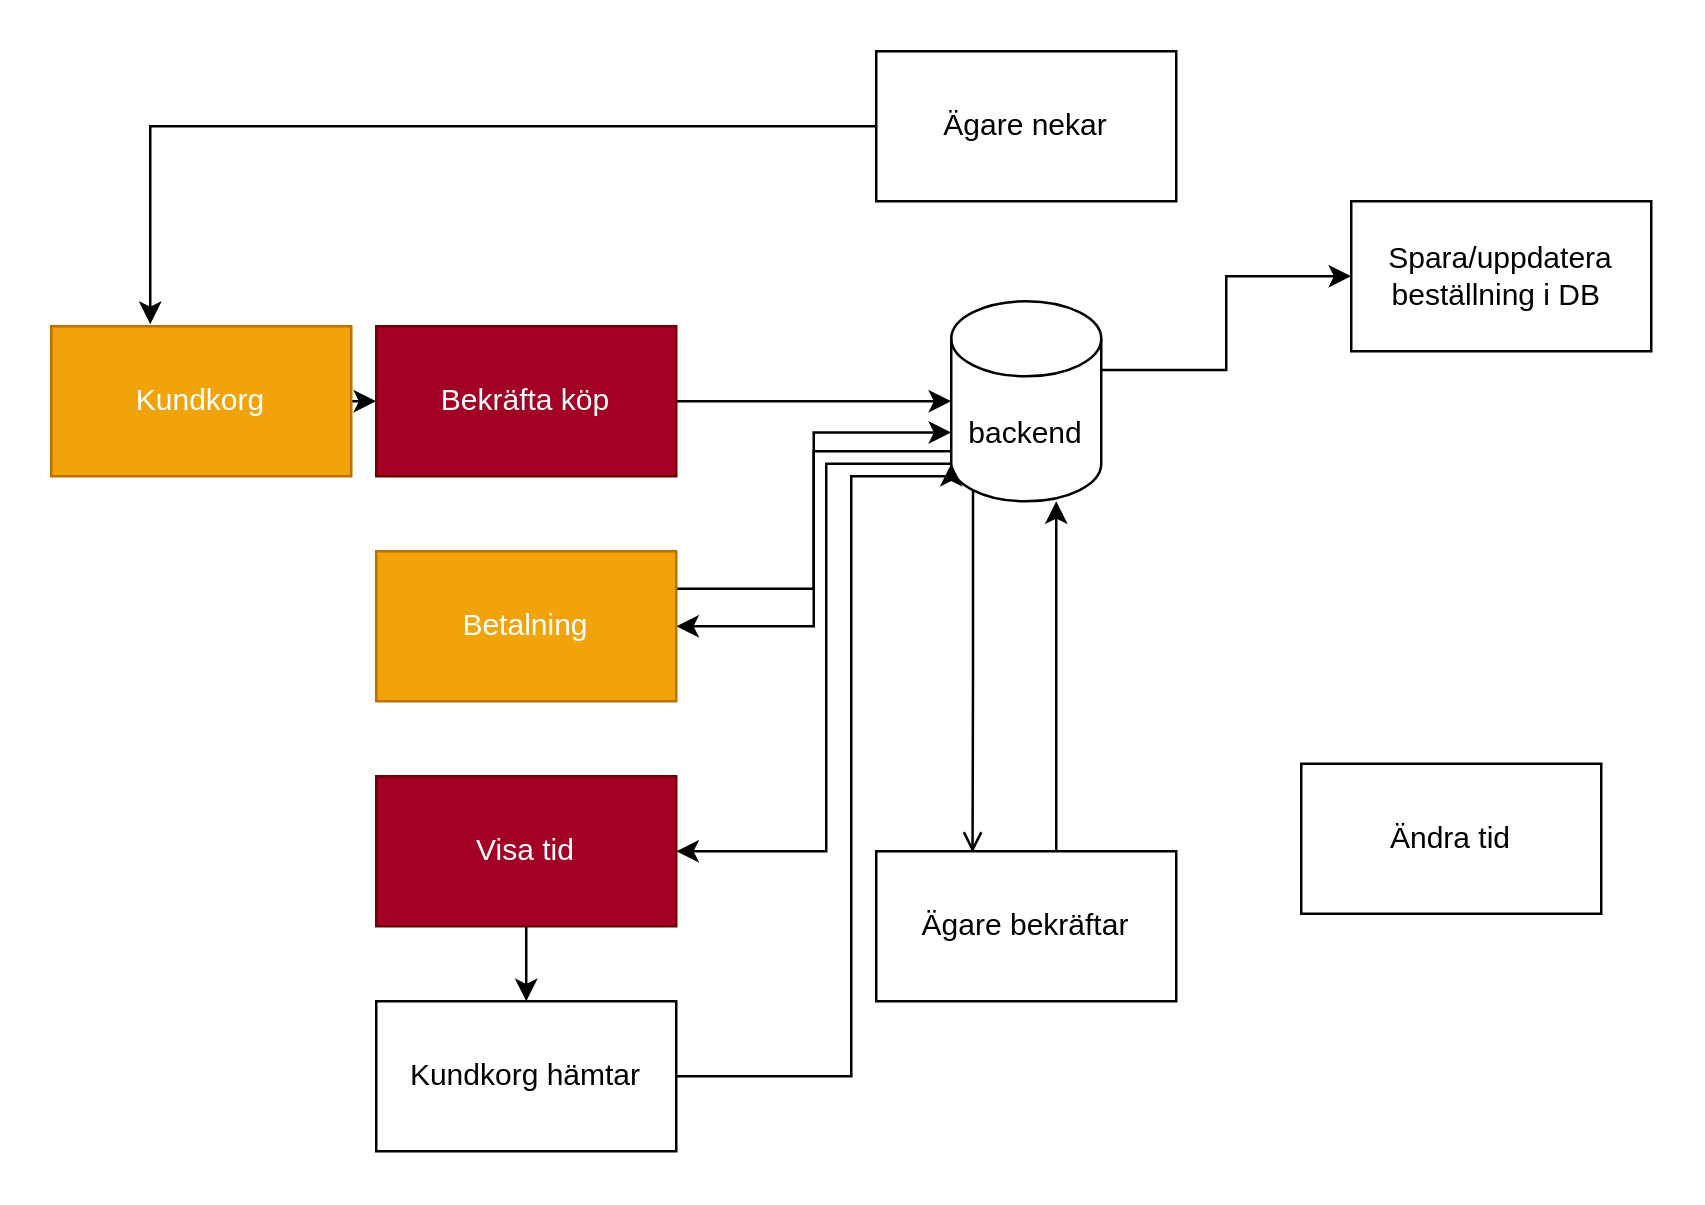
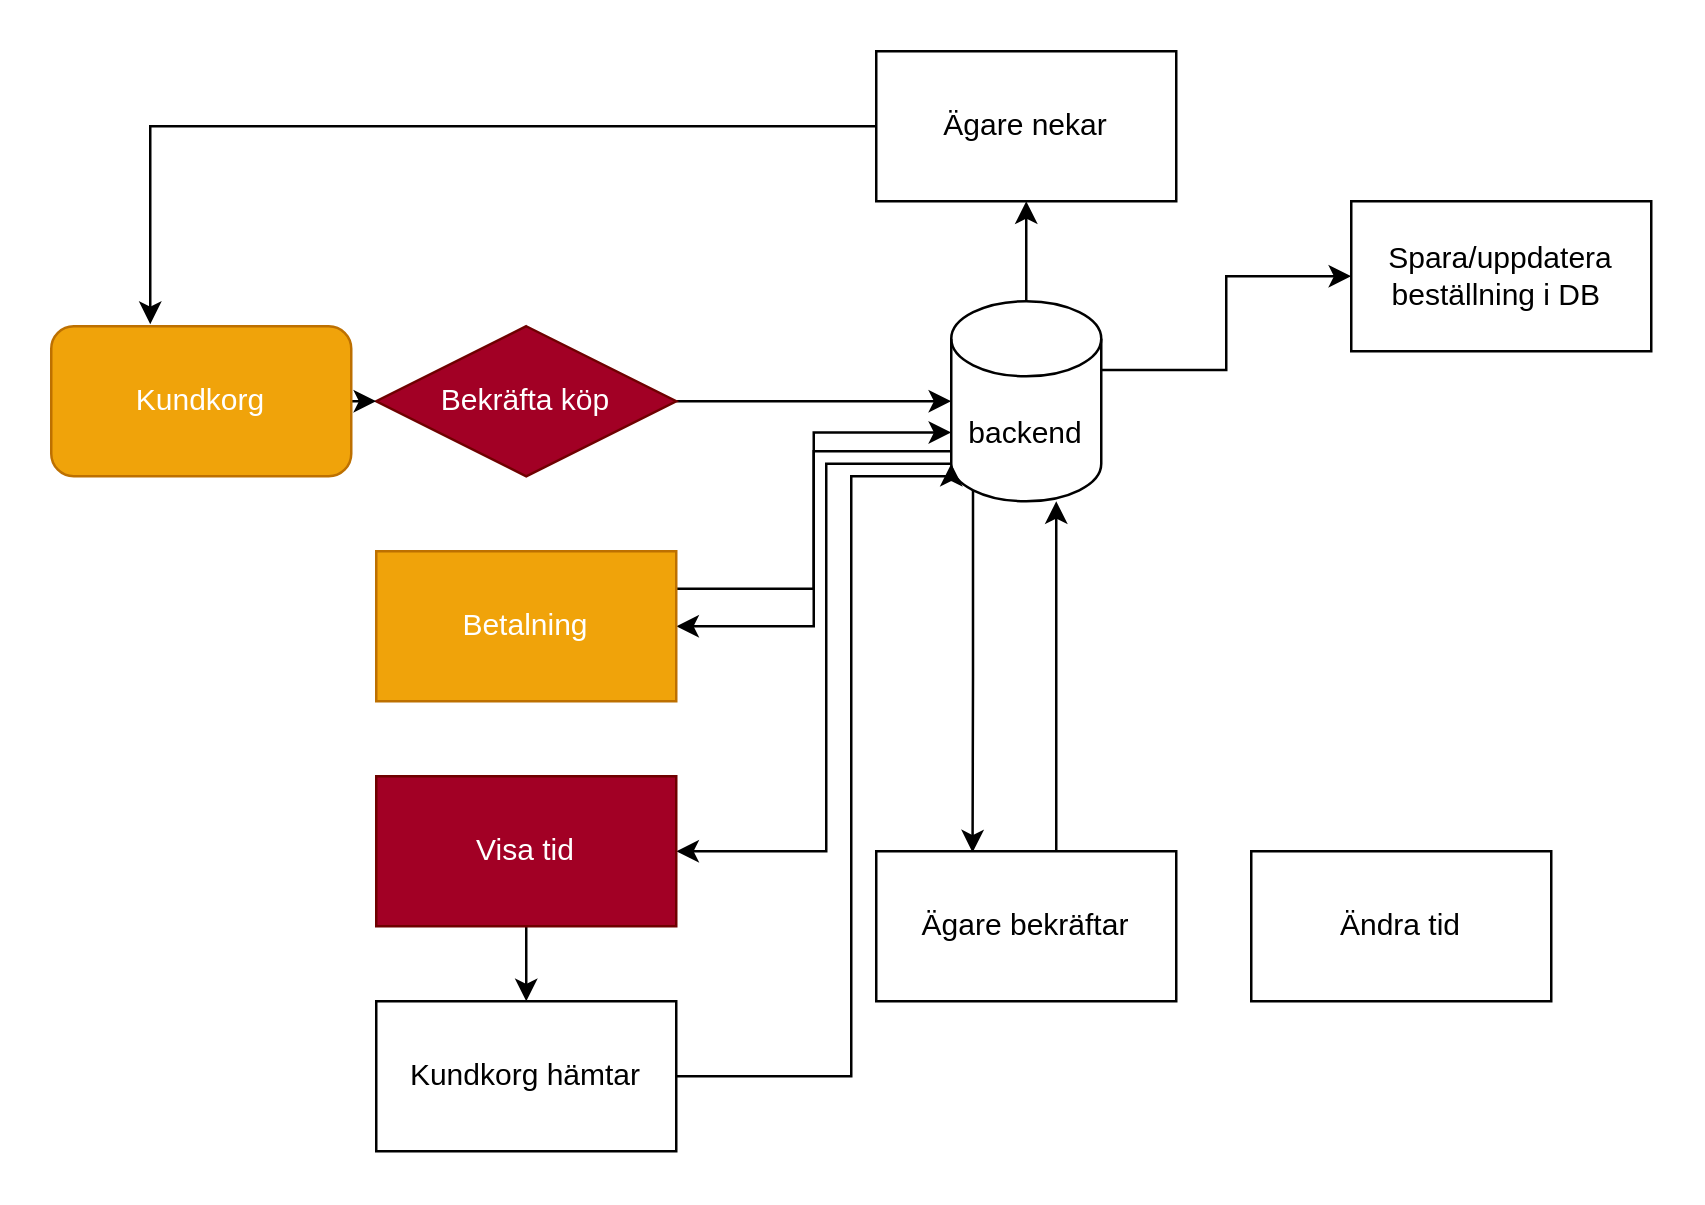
none -> (1026, 259)
(201, 401) -> (201, 401)
(526, 401) -> (526, 401)
(973, 838) -> (973, 834)
(1451, 839) -> (1401, 926)
